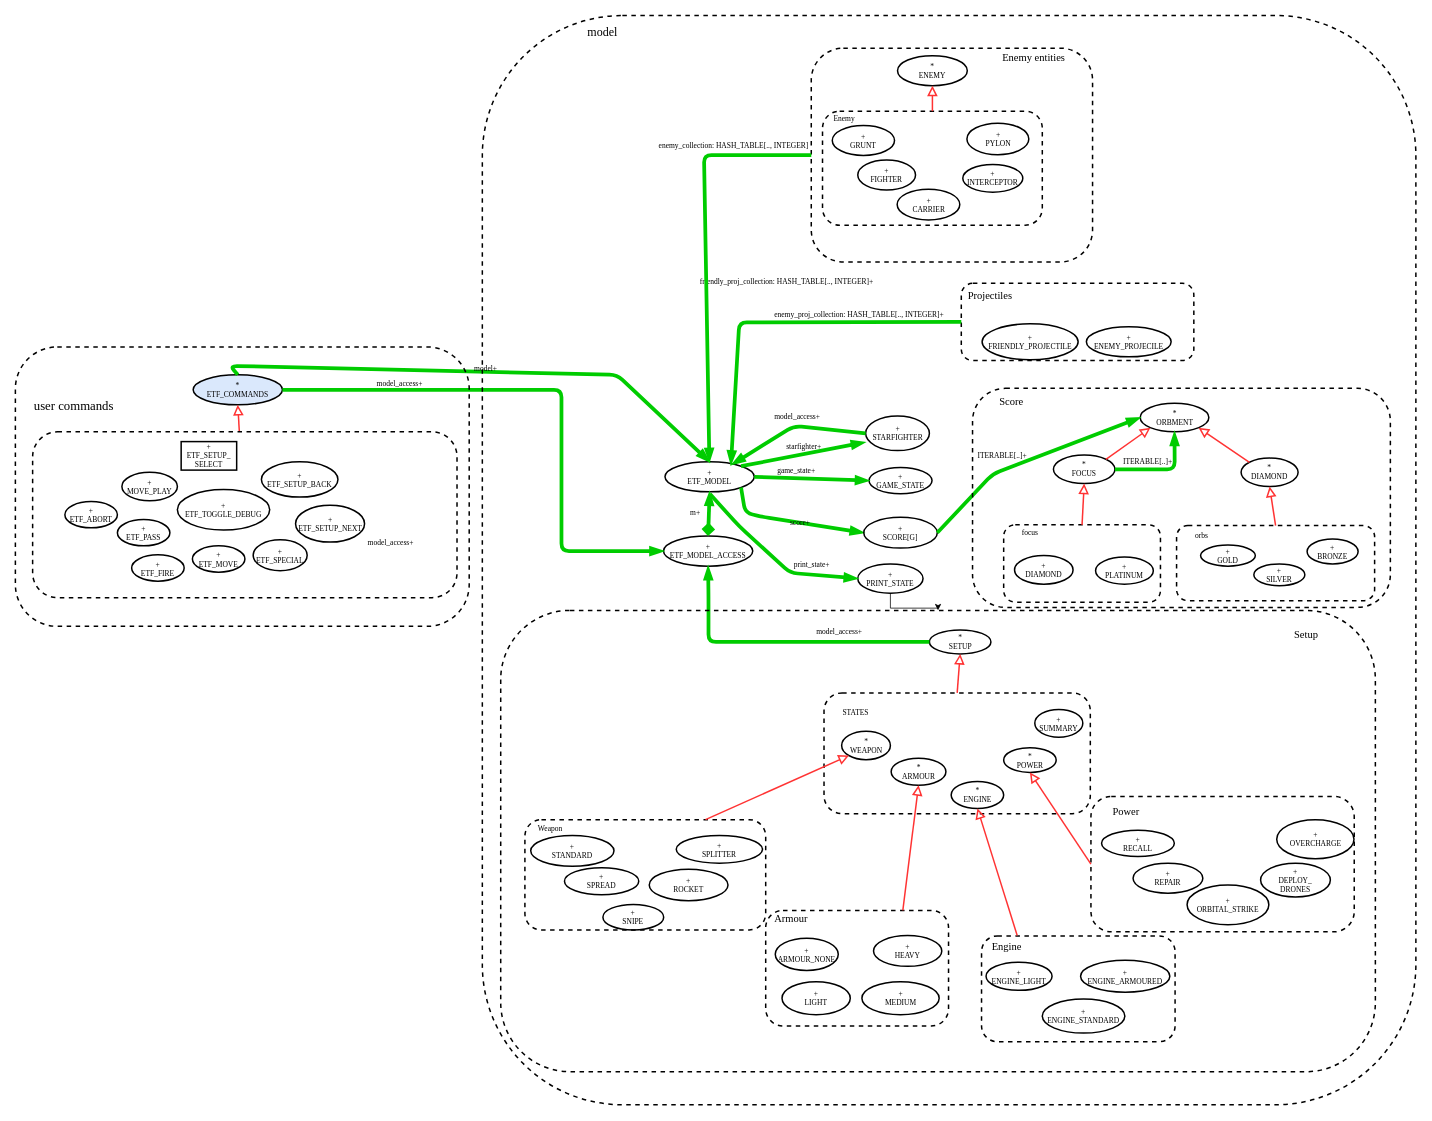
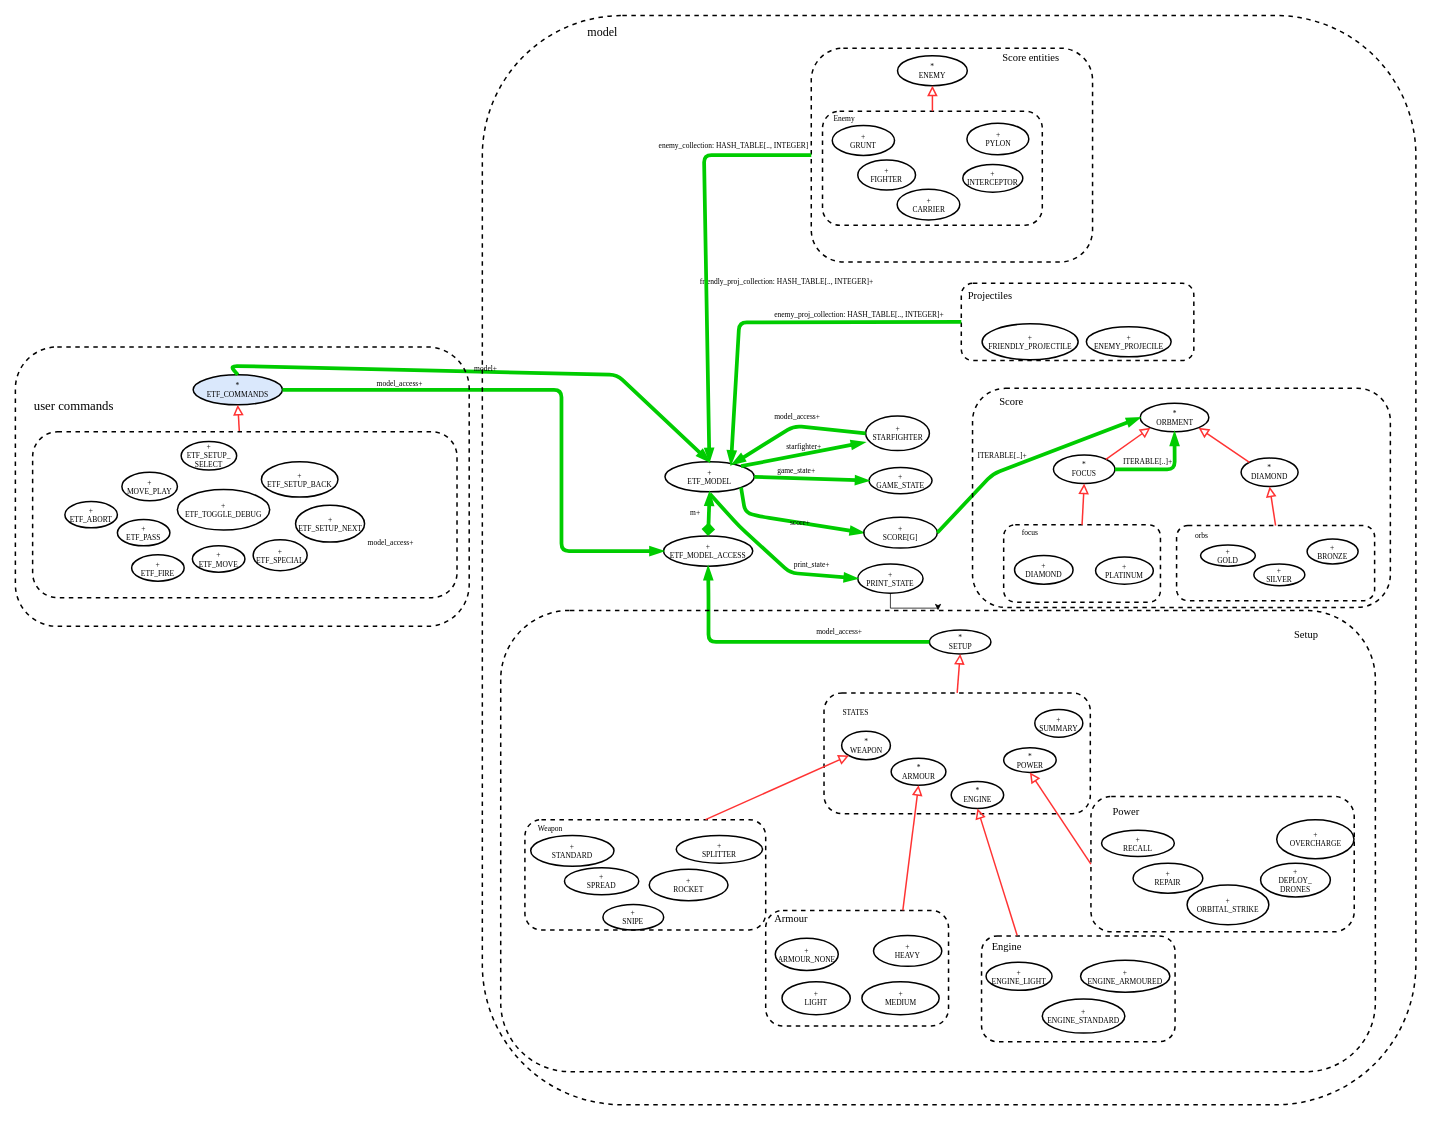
(1029, 57) -> (1029, 57)
(209, 456) -> (209, 456)
